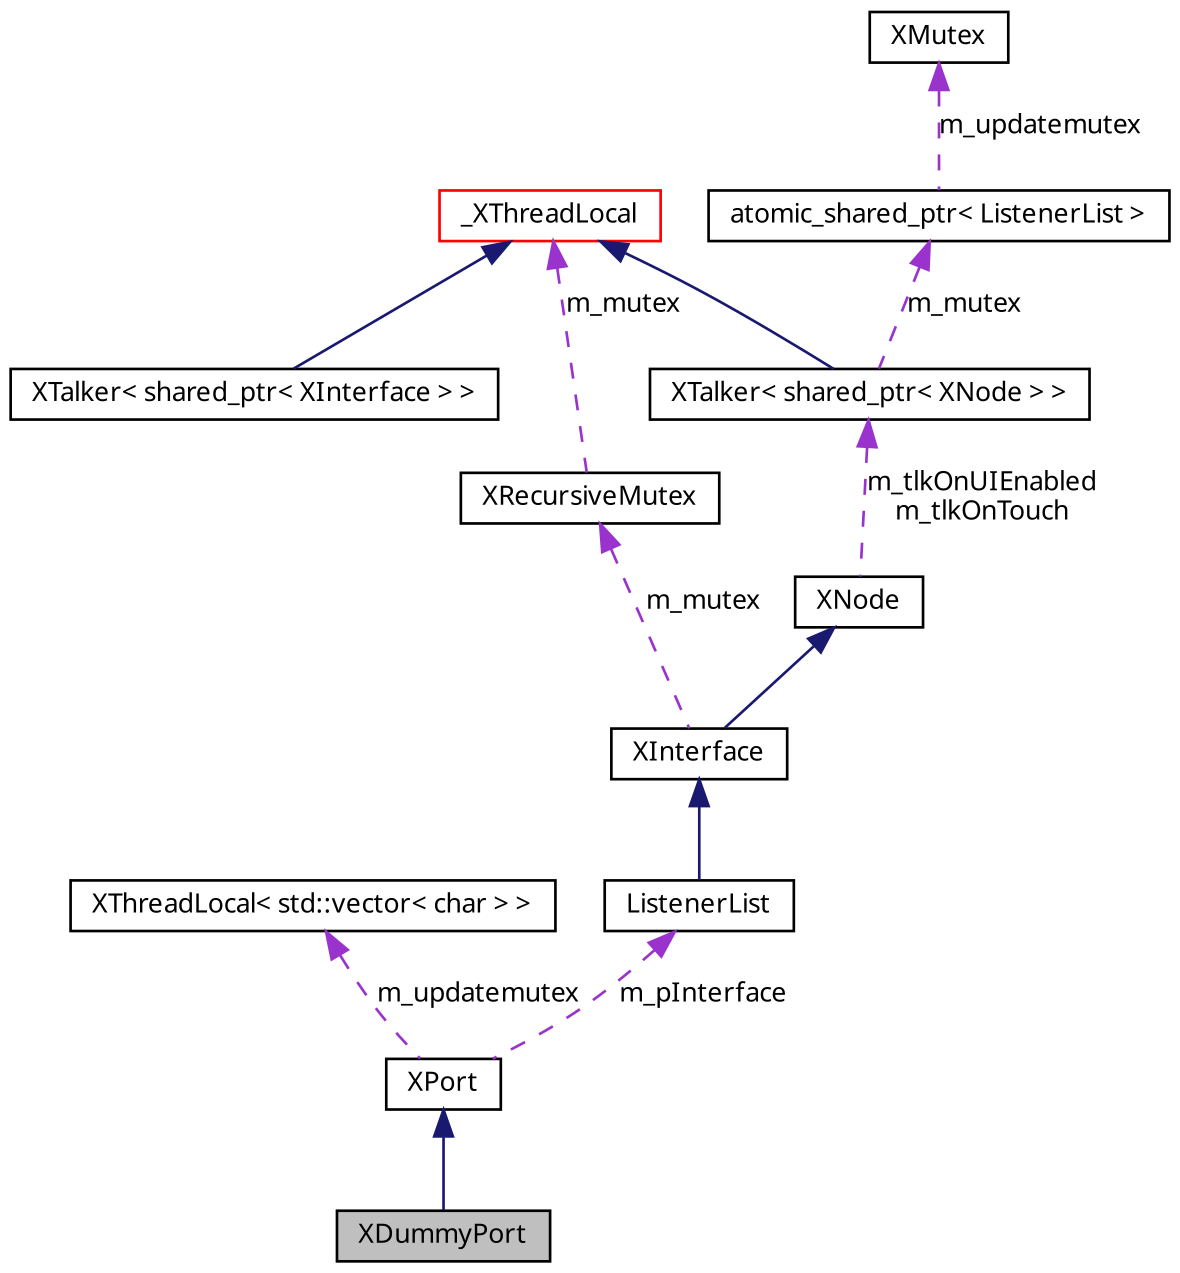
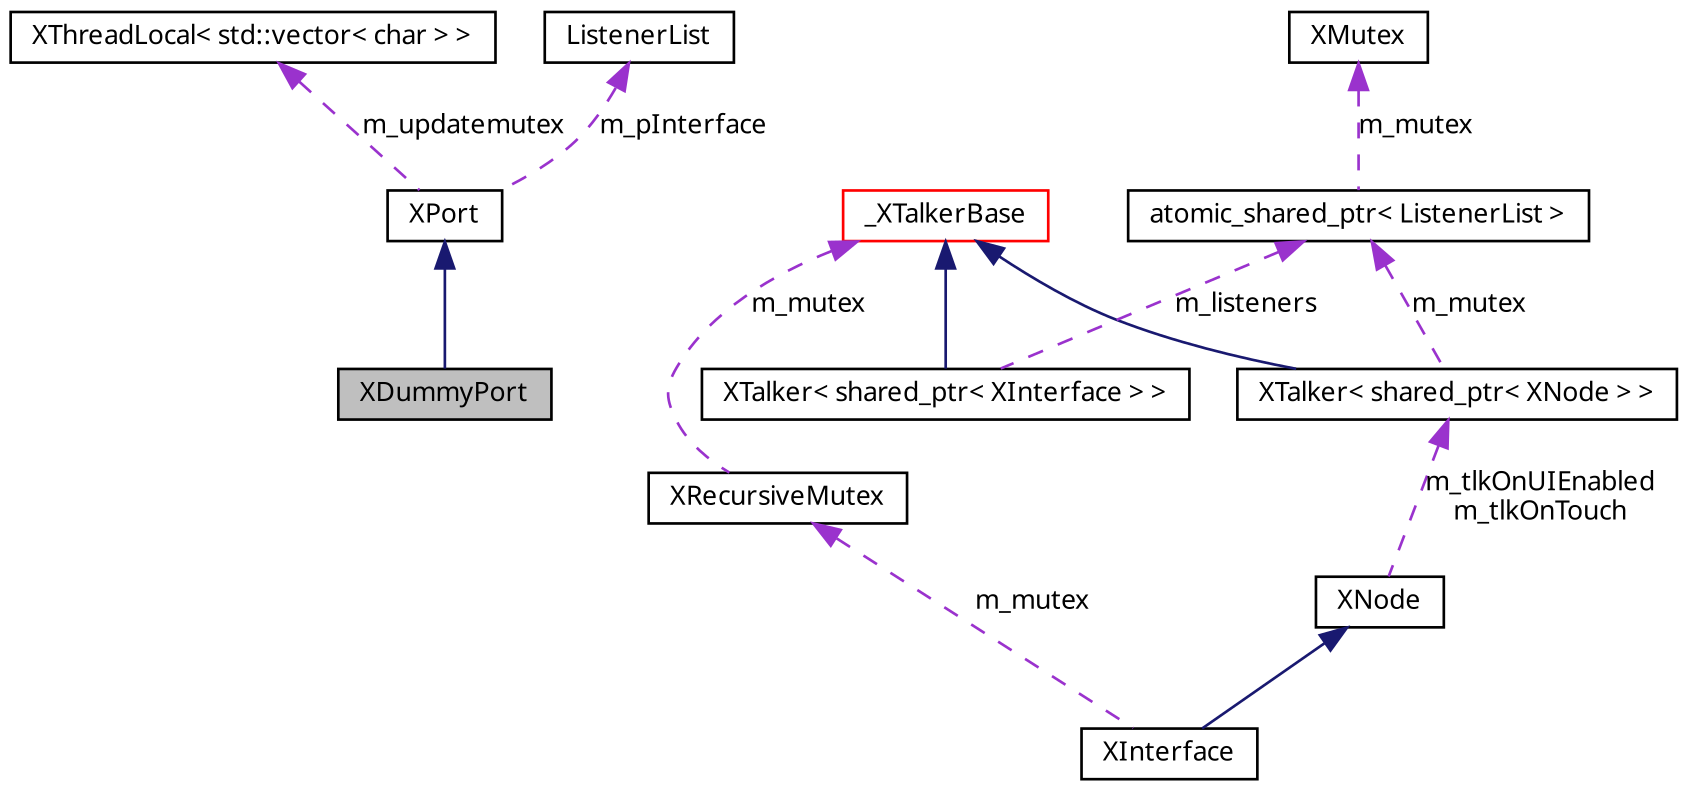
(1040, 127) -> (1416, 127)
(550, 216) -> (946, 216)
none -> (1140, 310)
(699, 843) -> none
